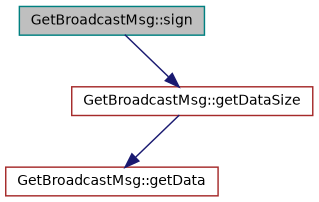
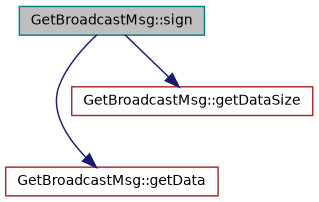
(157, 136) -> (57, 94)
